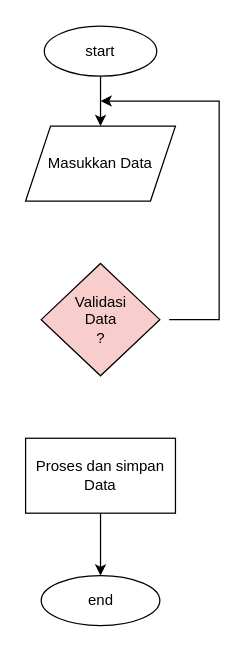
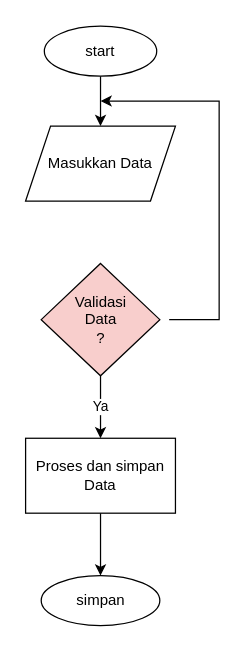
none -> (101, 403)
(101, 601) -> (101, 601)
